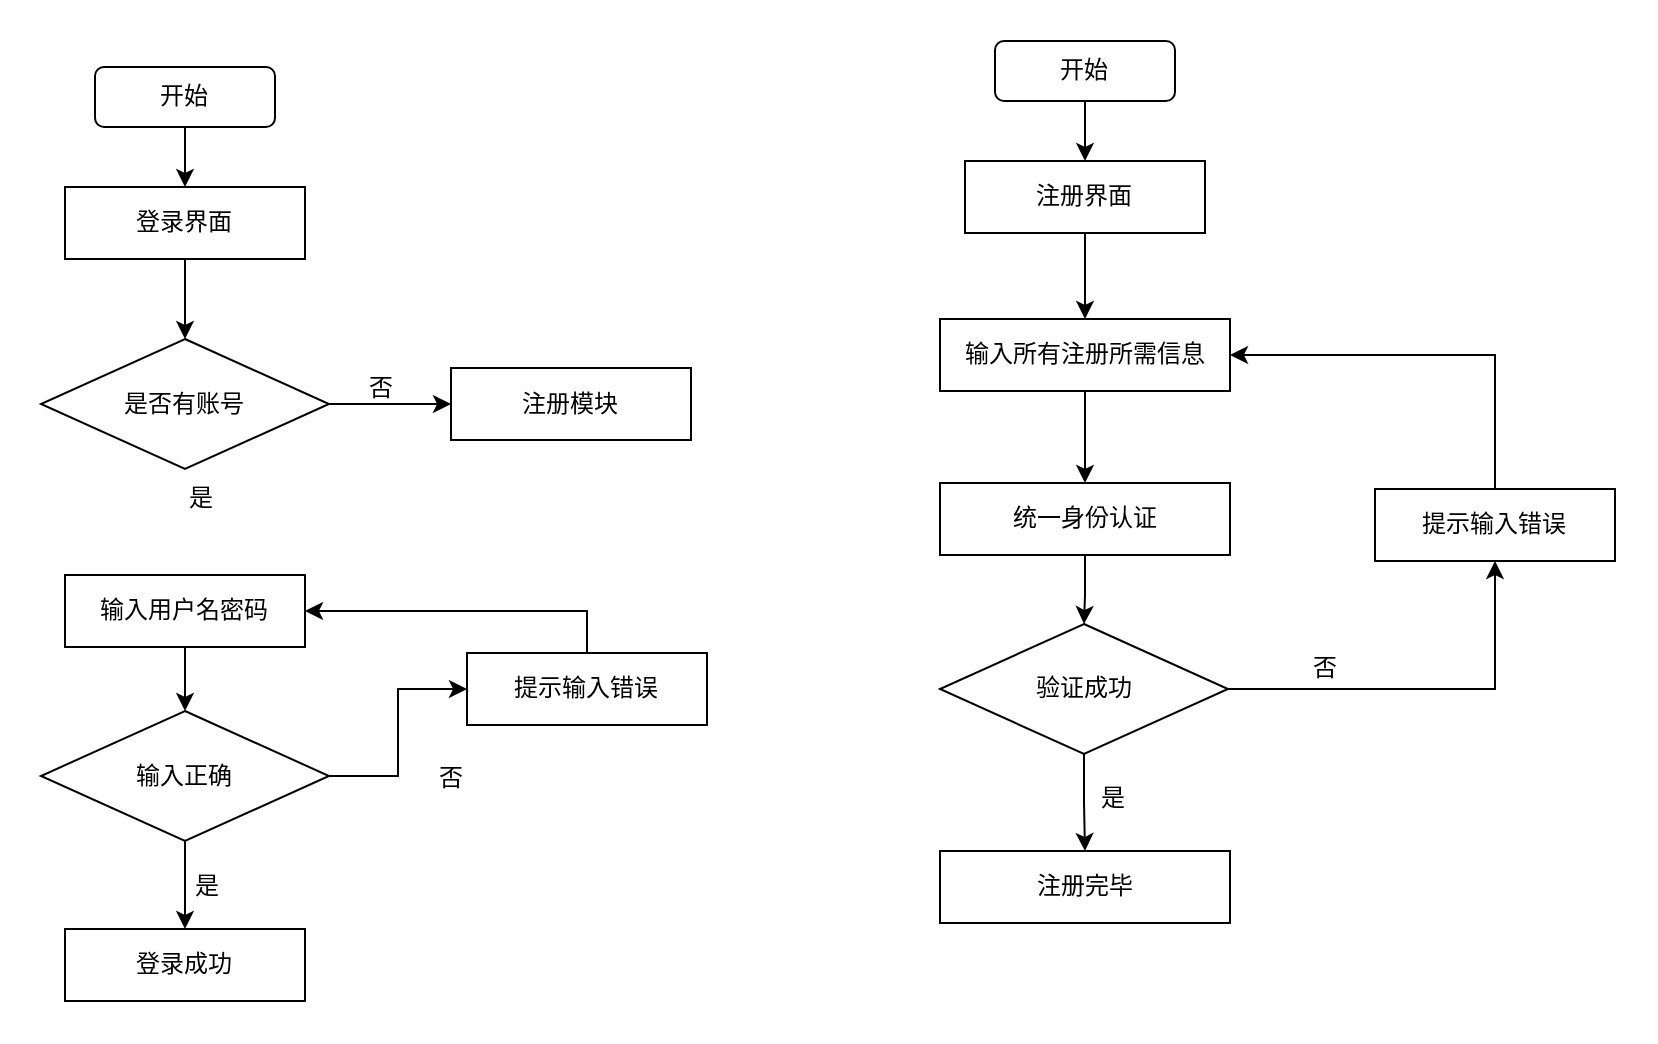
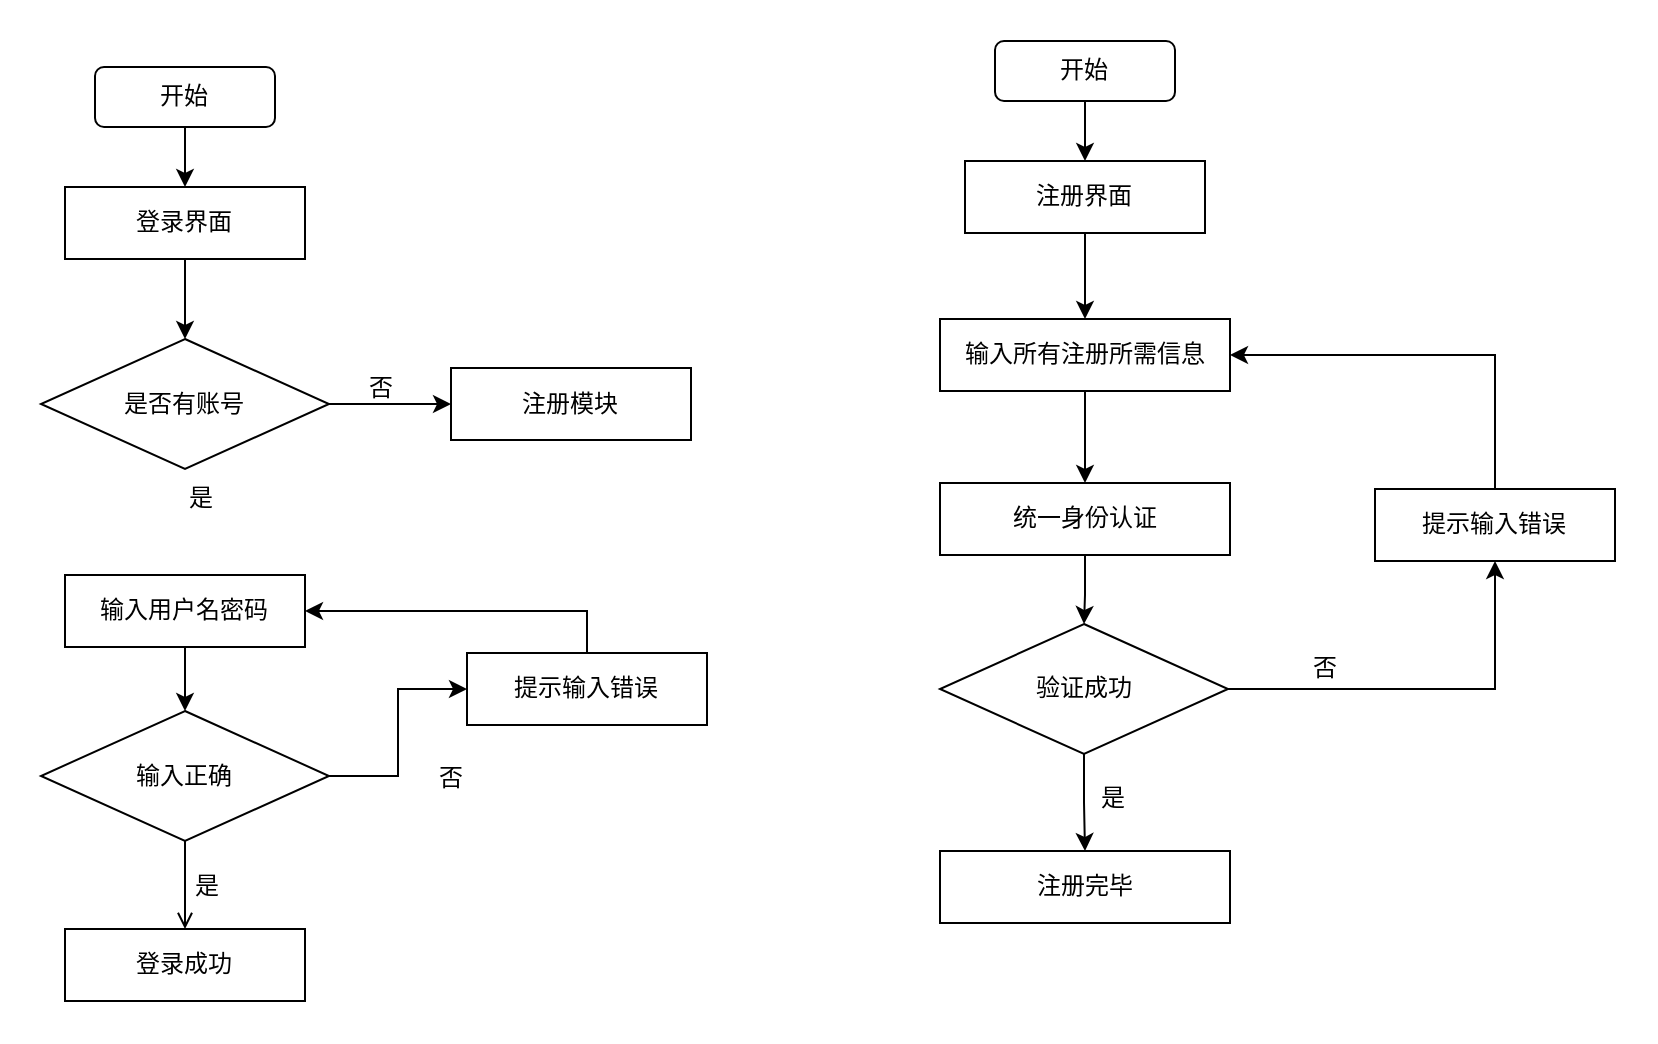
(185, 914) -> (185, 916)
